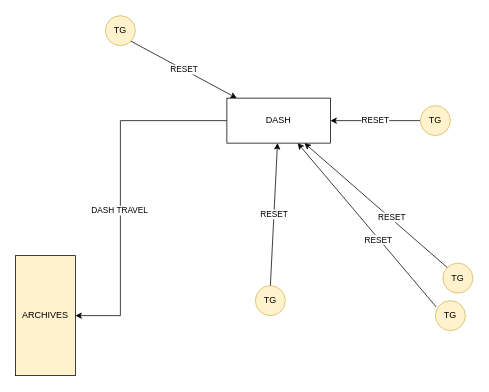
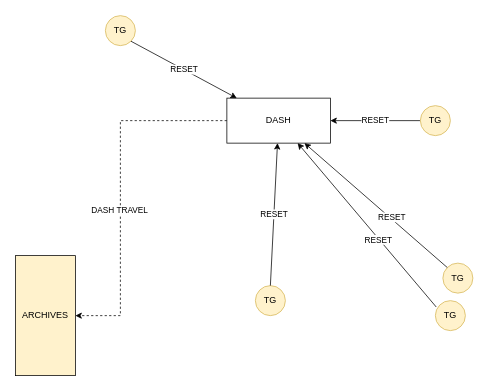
(131, 120) -> (131, 120)
